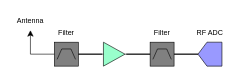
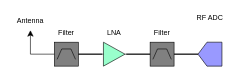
none -> (114, 33)
(210, 33) -> (210, 18)
